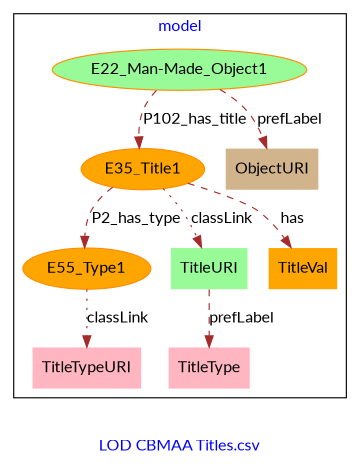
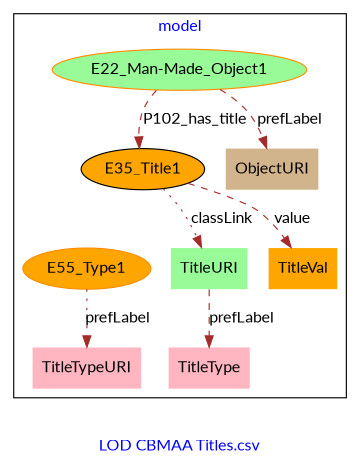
(143, 169) -> (143, 169)
(93, 208) -> none
(293, 219) -> (293, 219)
(118, 318) -> (118, 318)
